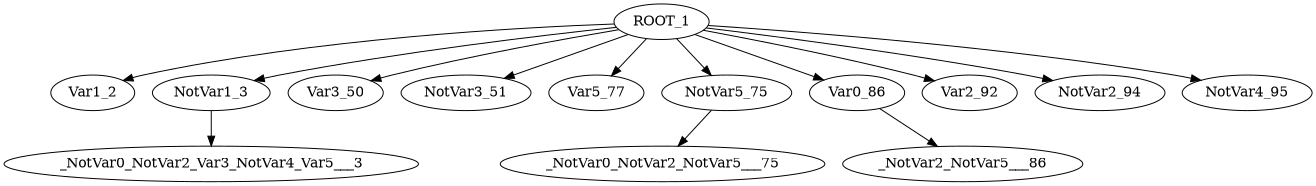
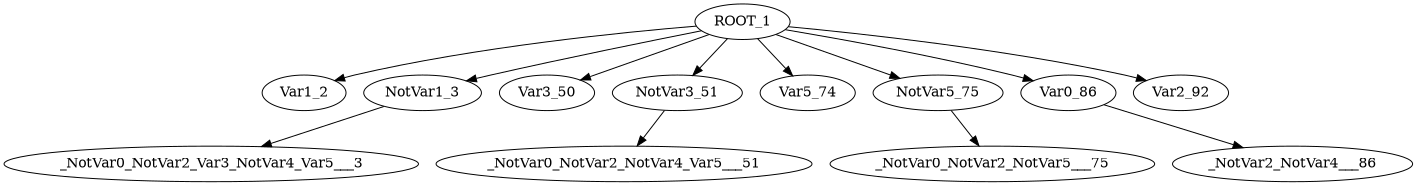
(596, 93) -> (808, 93)
(1100, 93) -> none
(1247, 93) -> none
none -> (624, 164)
(963, 164) -> (1293, 164)
